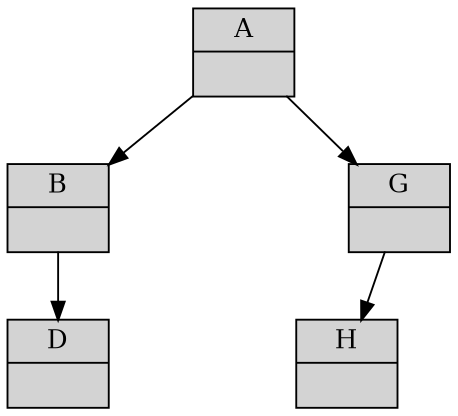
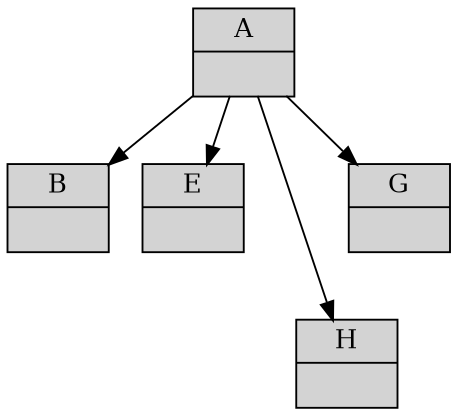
none -> (193, 208)
(376, 277) -> (292, 199)
(58, 364) -> none
